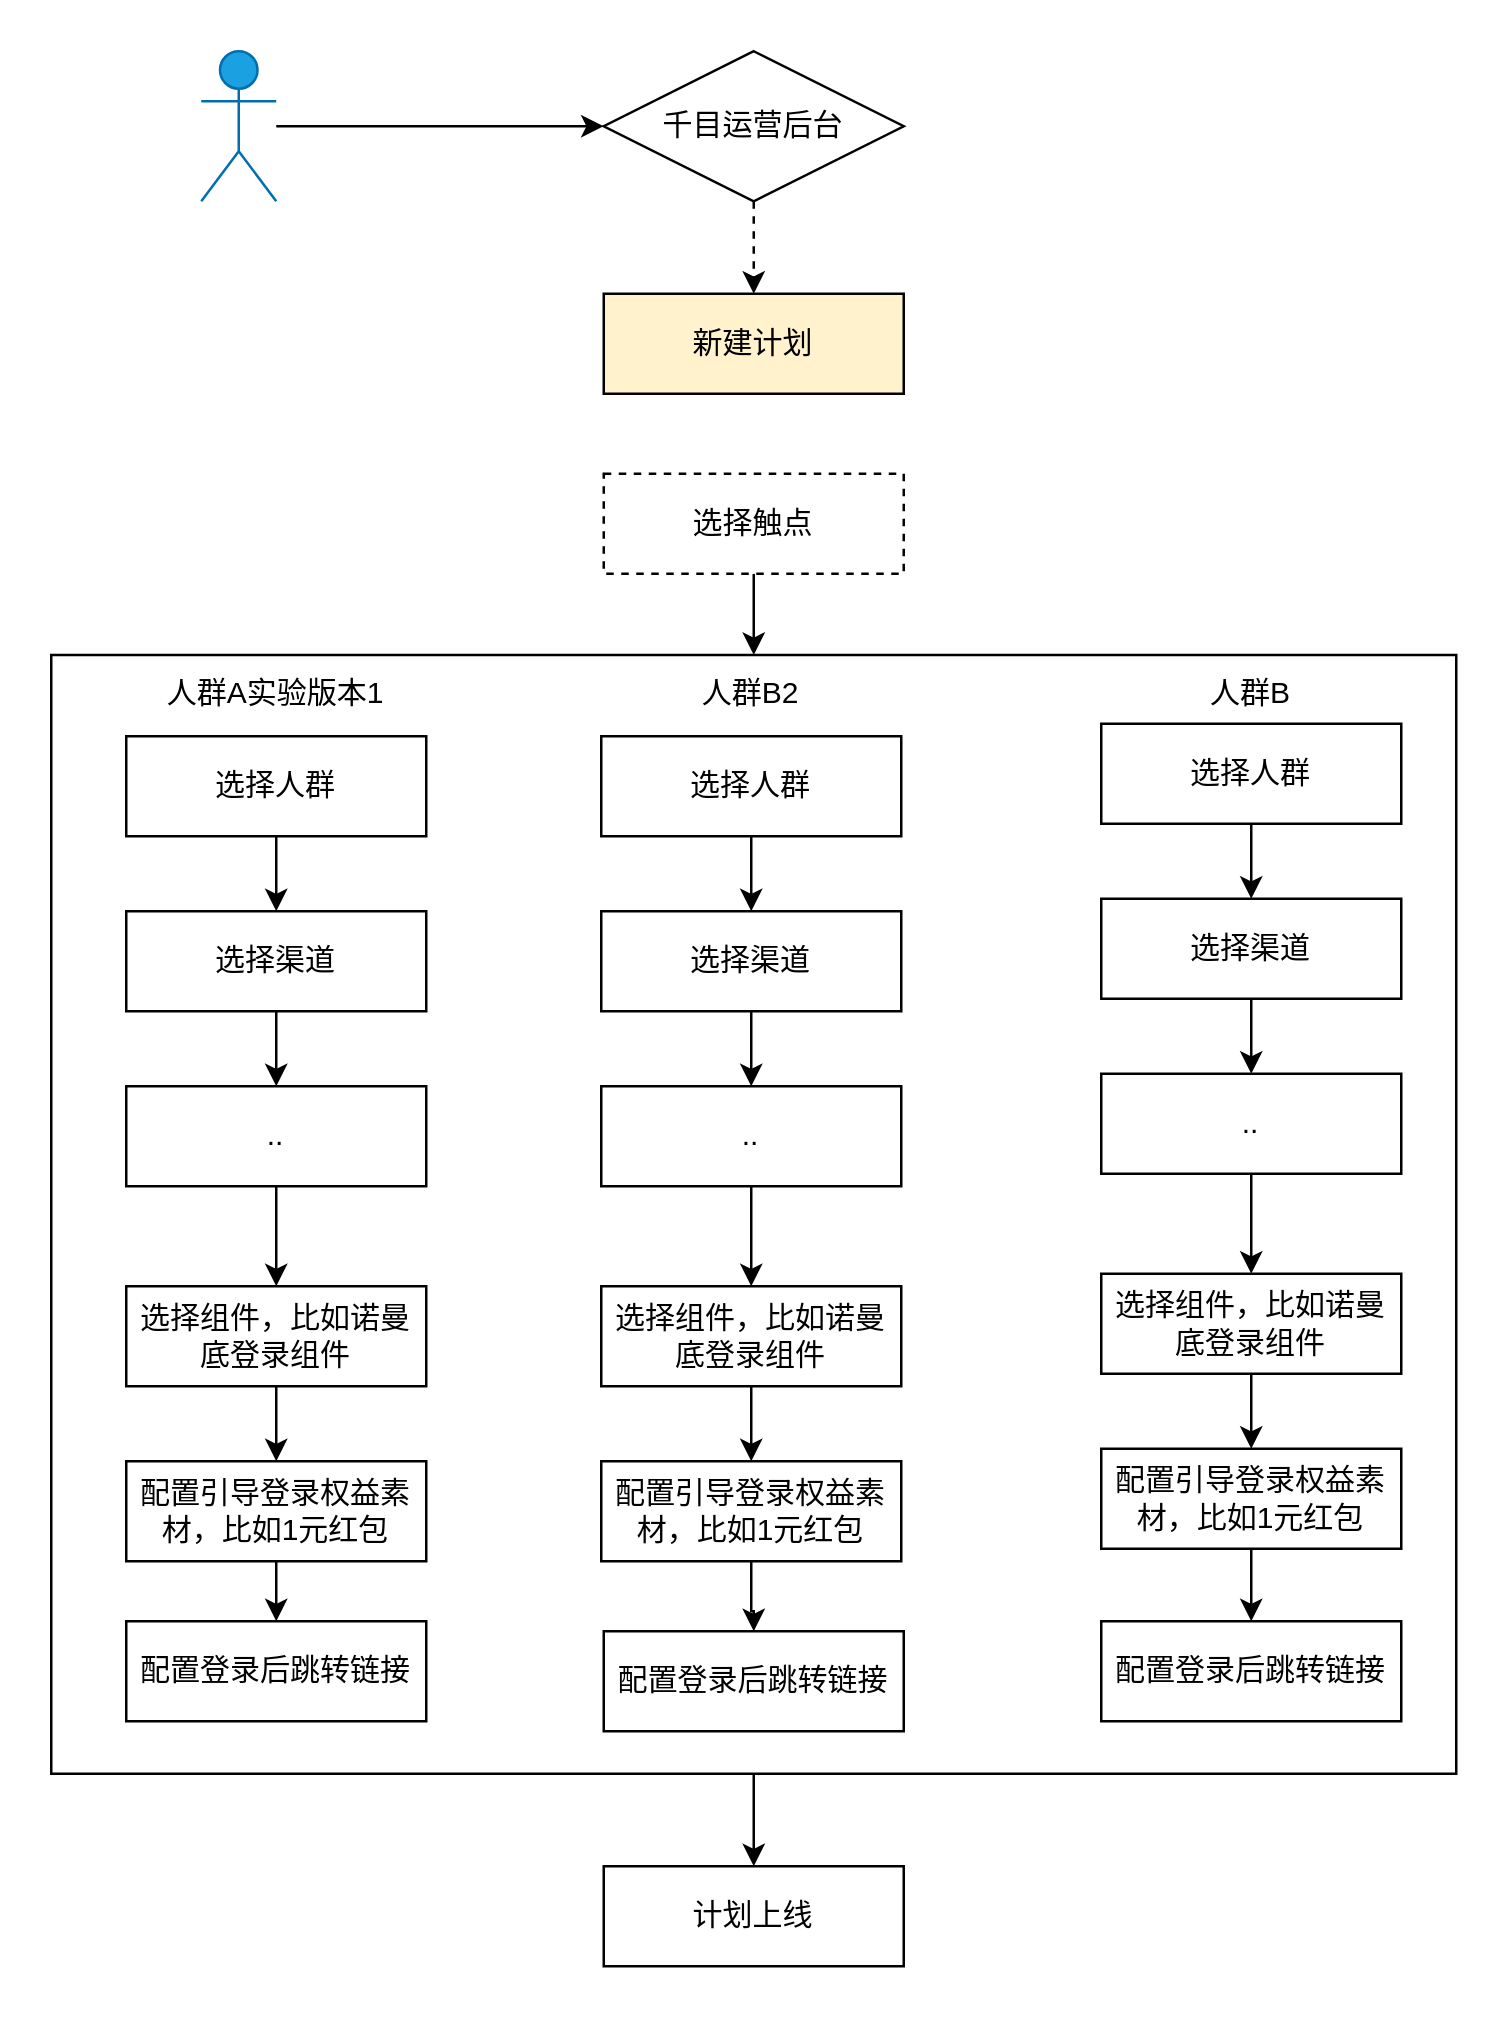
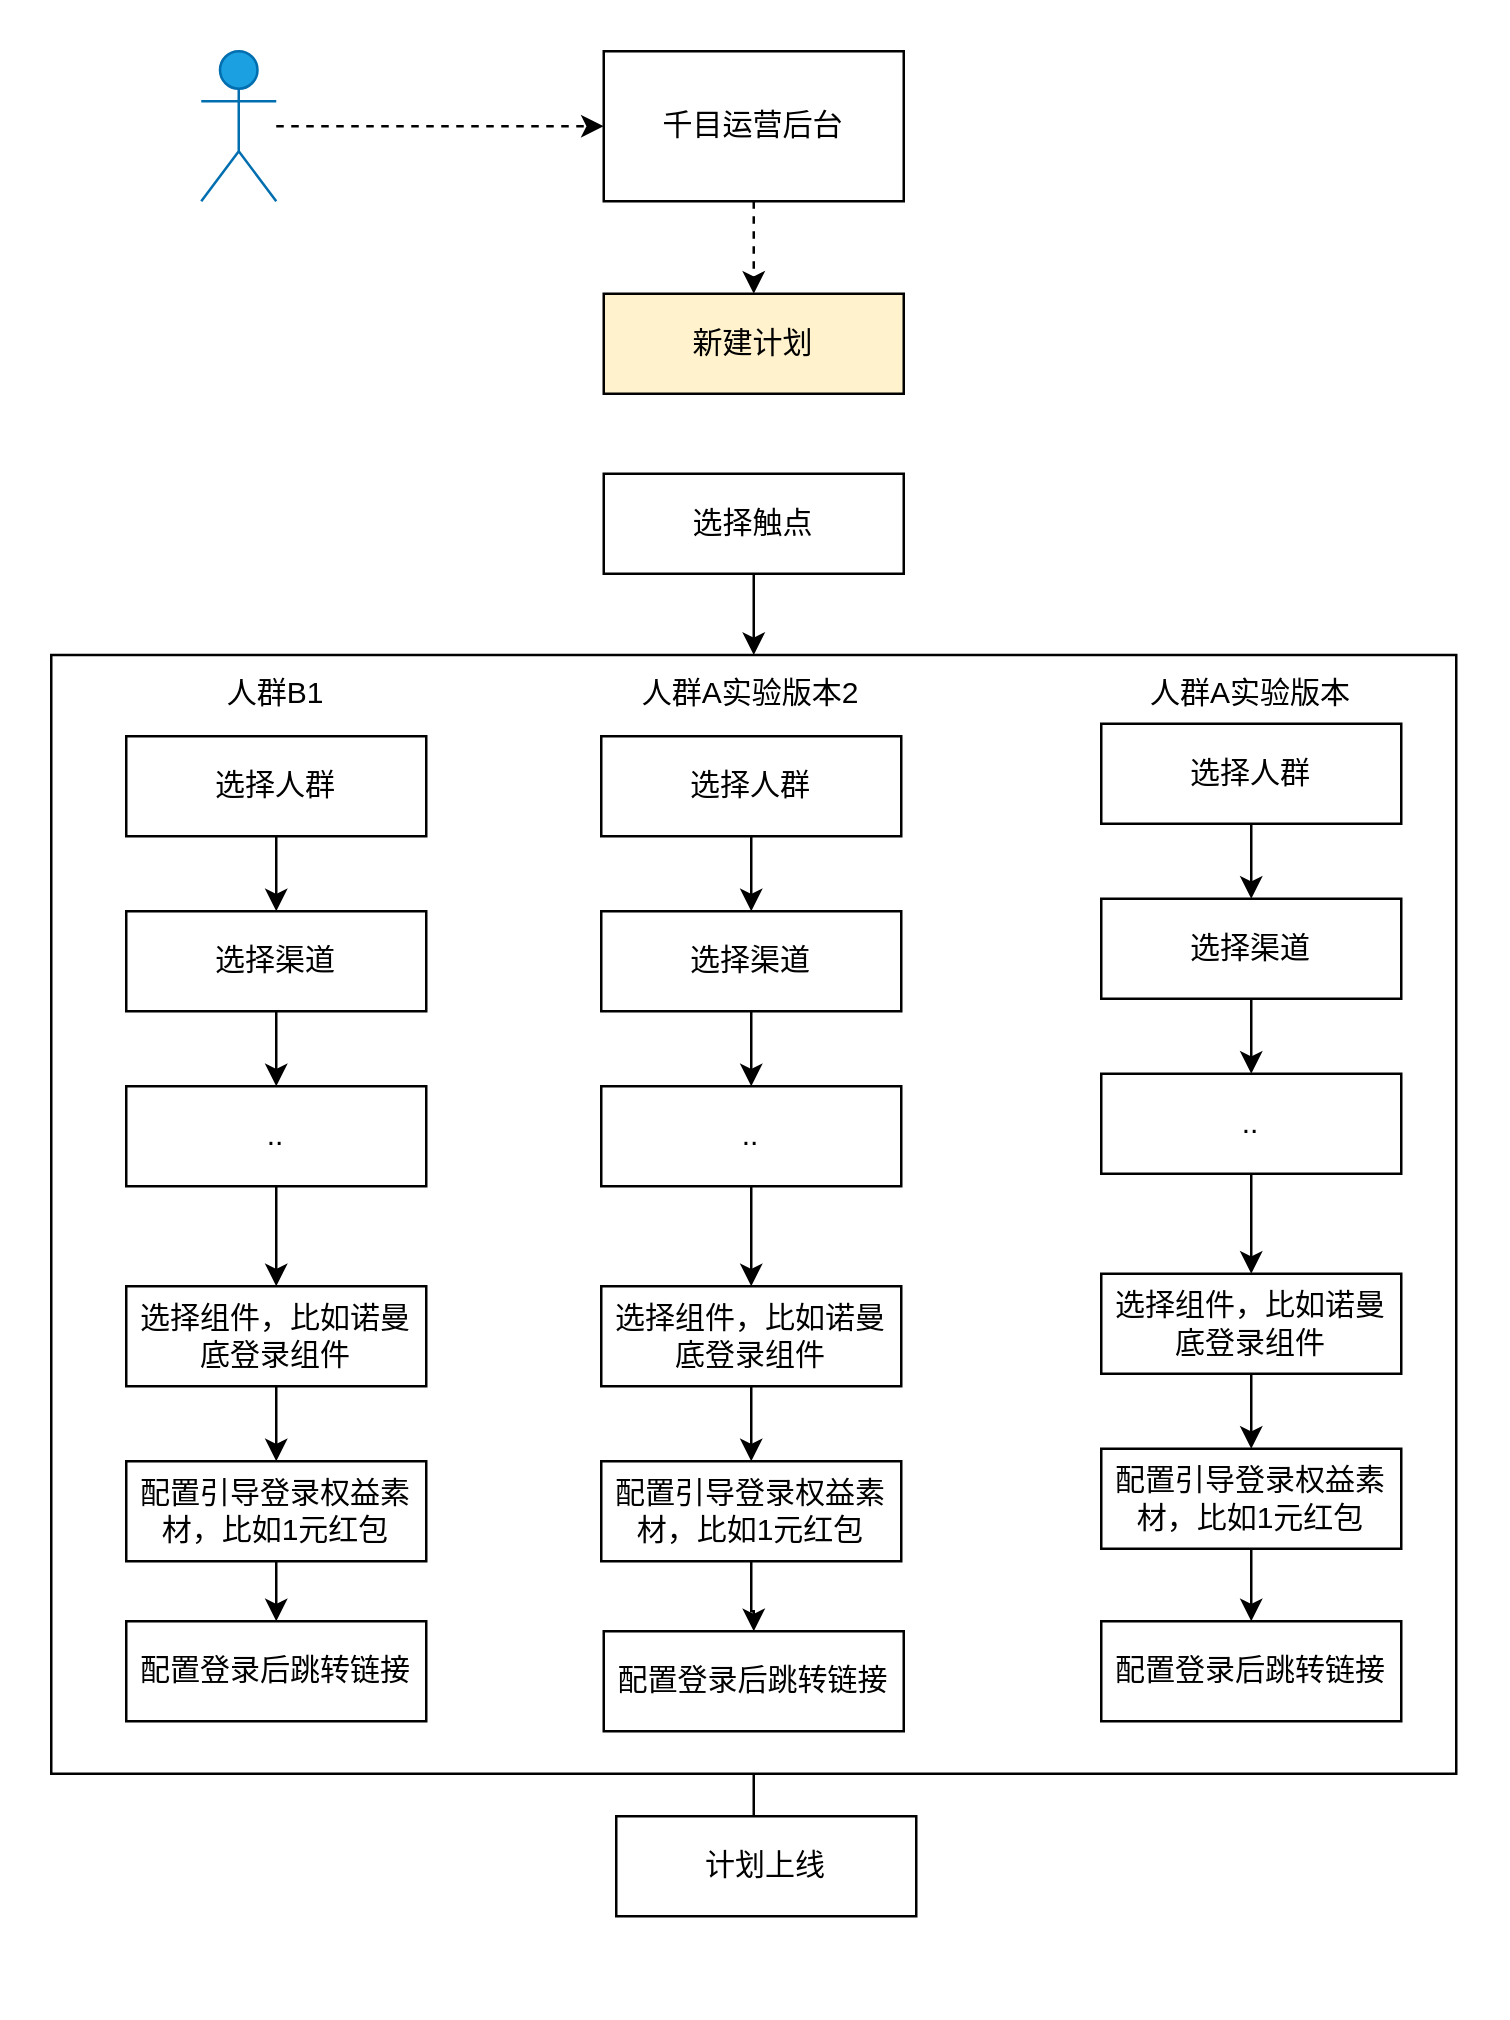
(435, 126) -> (435, 126)
(754, 126) -> (754, 126)
(754, 524) -> (754, 524)
(276, 694) -> (276, 694)
(751, 694) -> (751, 694)
(1251, 694) -> (1251, 694)
(754, 1916) -> (766, 1866)
